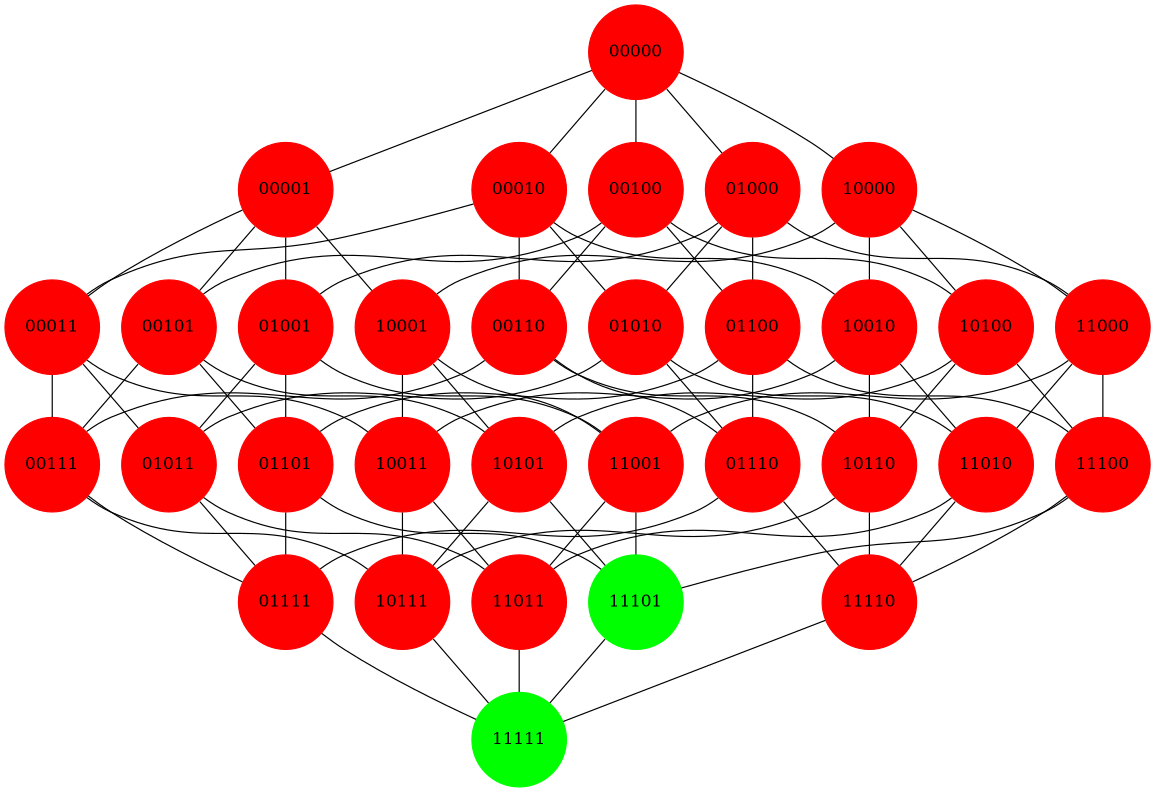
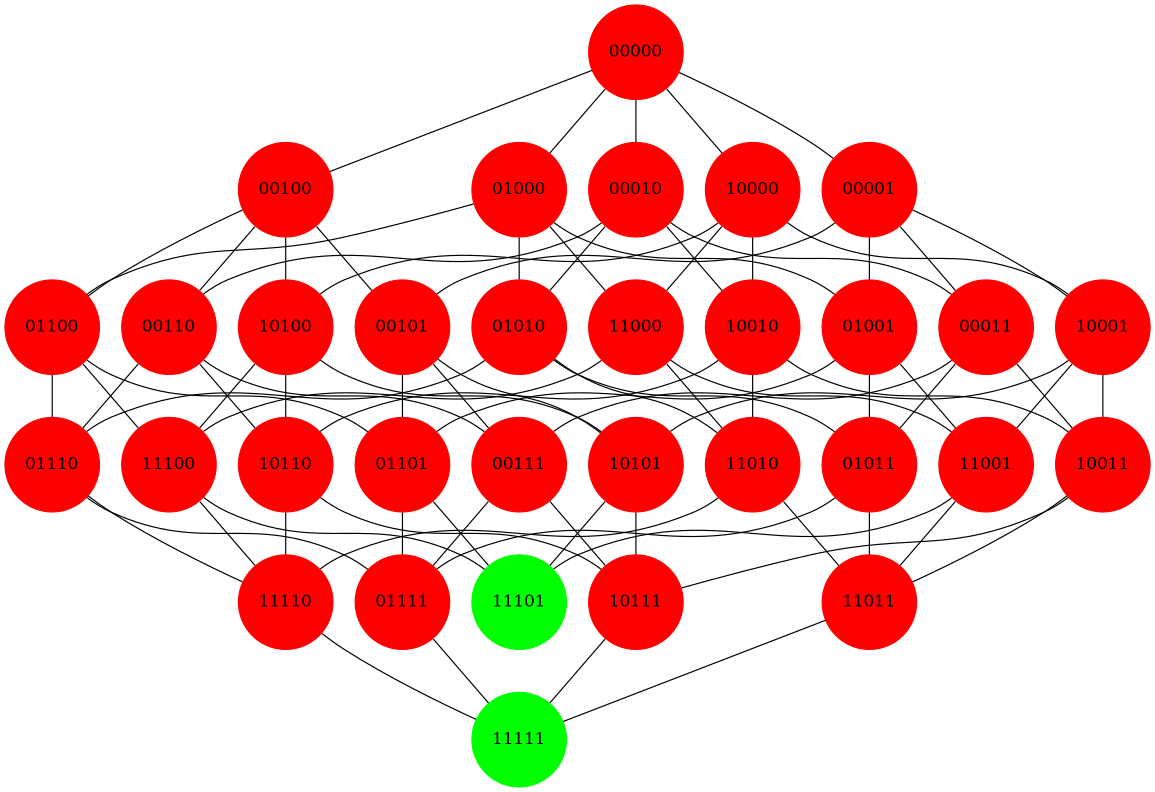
(577, 671) -> none
